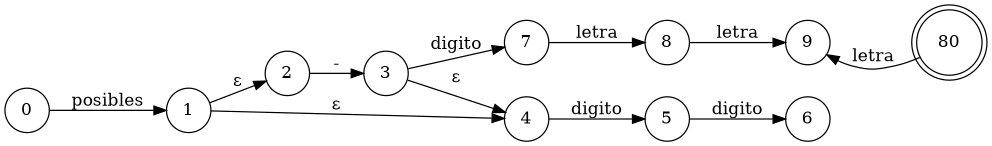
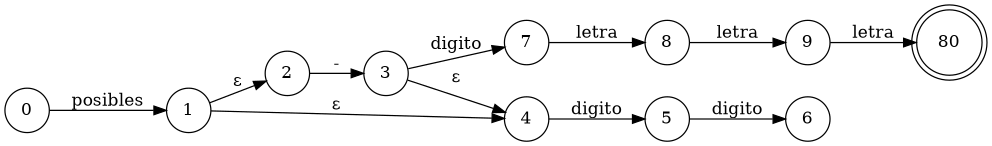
(879, 69) -> (867, 43)
